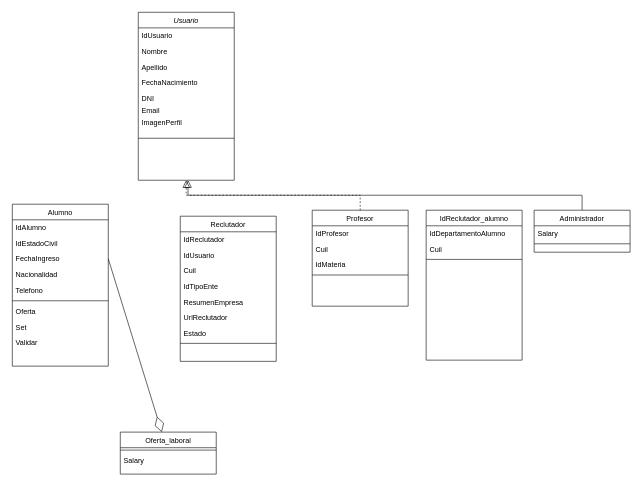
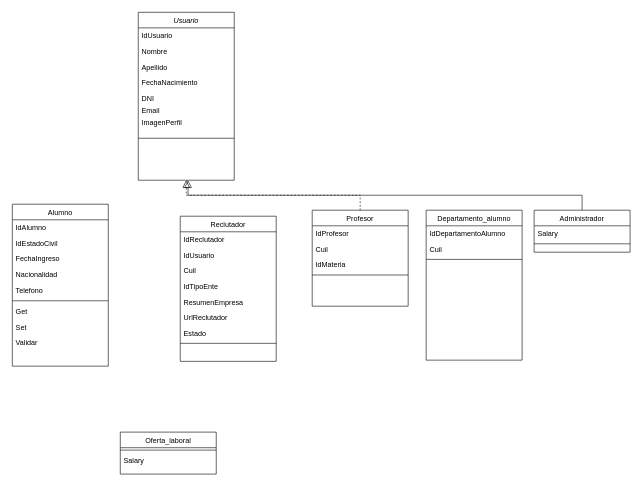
(474, 218) -> (474, 218)
(28, 312) -> (22, 312)
(134, 341) -> none
